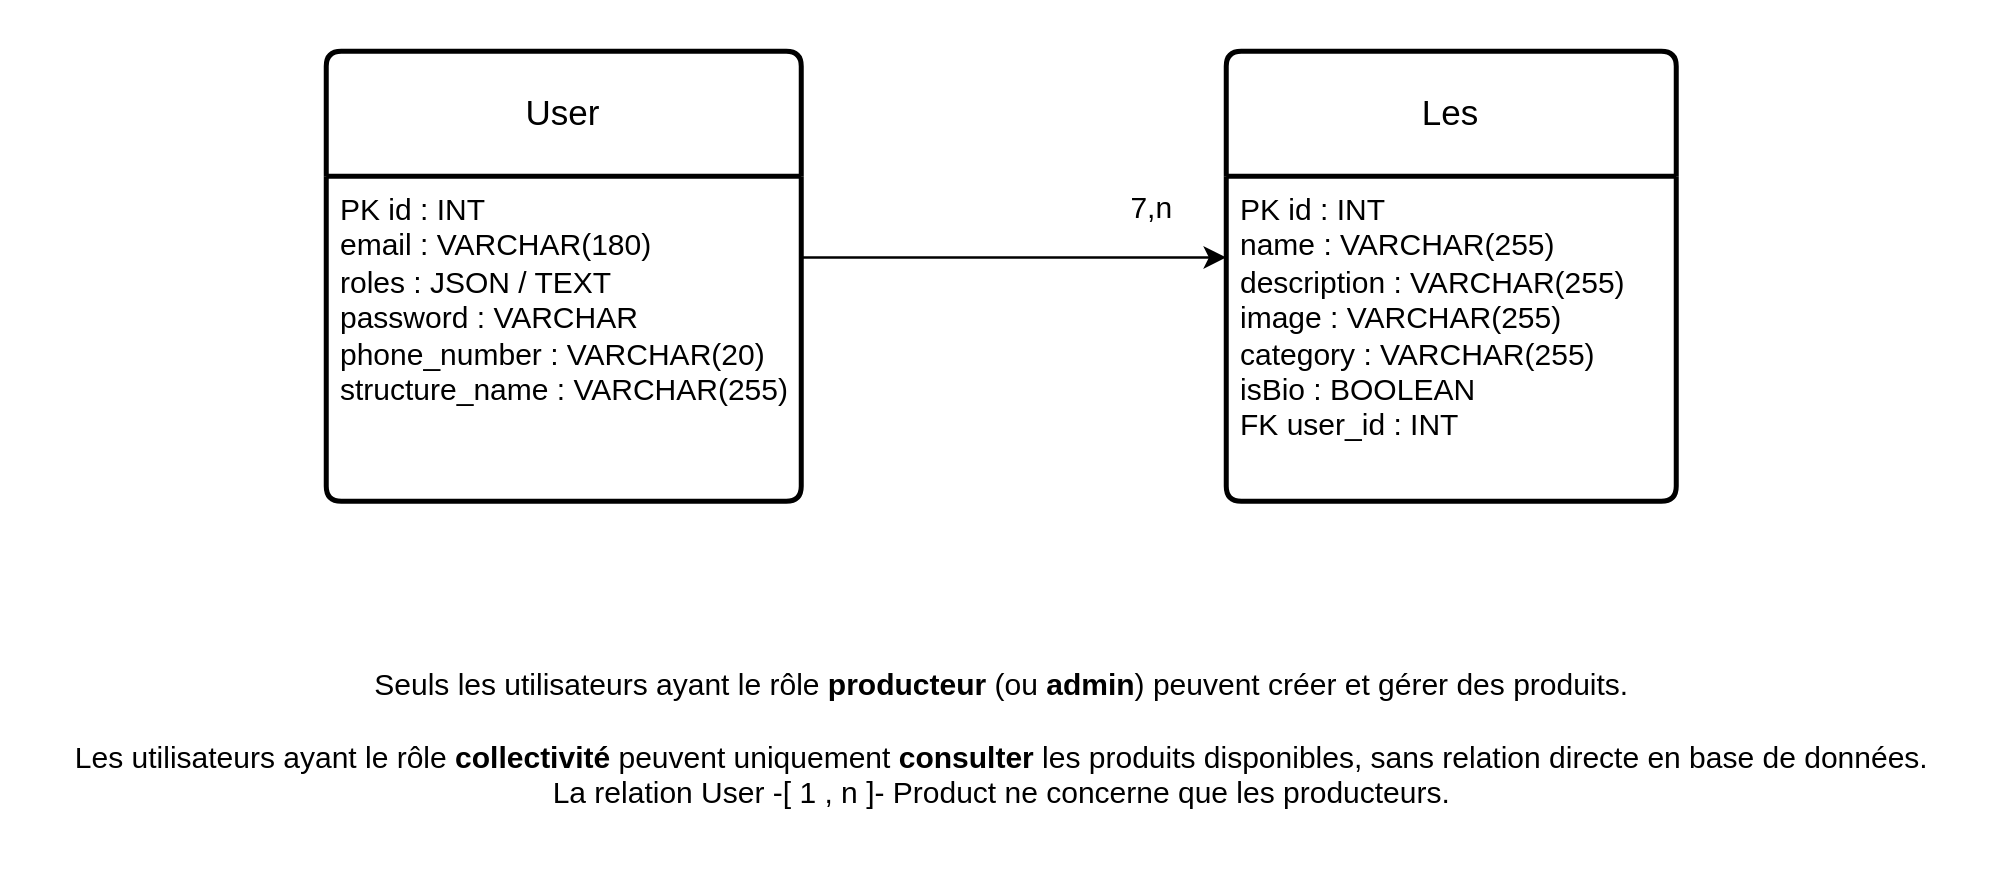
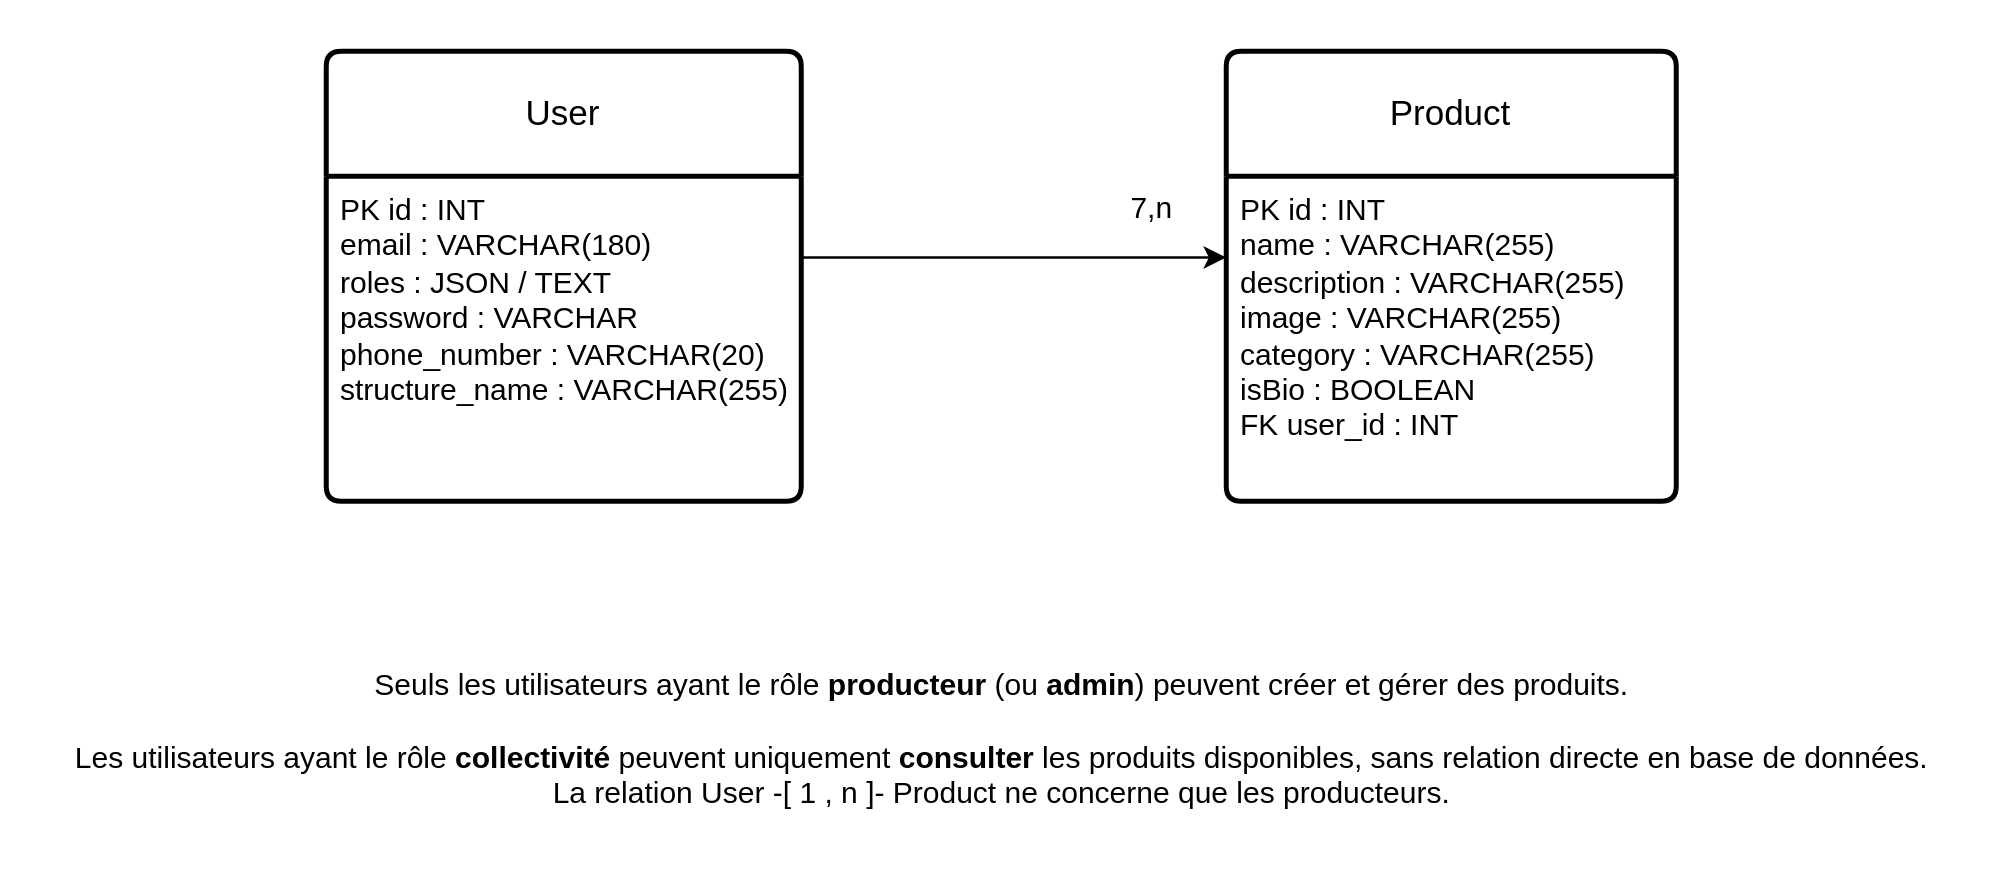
(1451, 114) -> (1451, 114)
